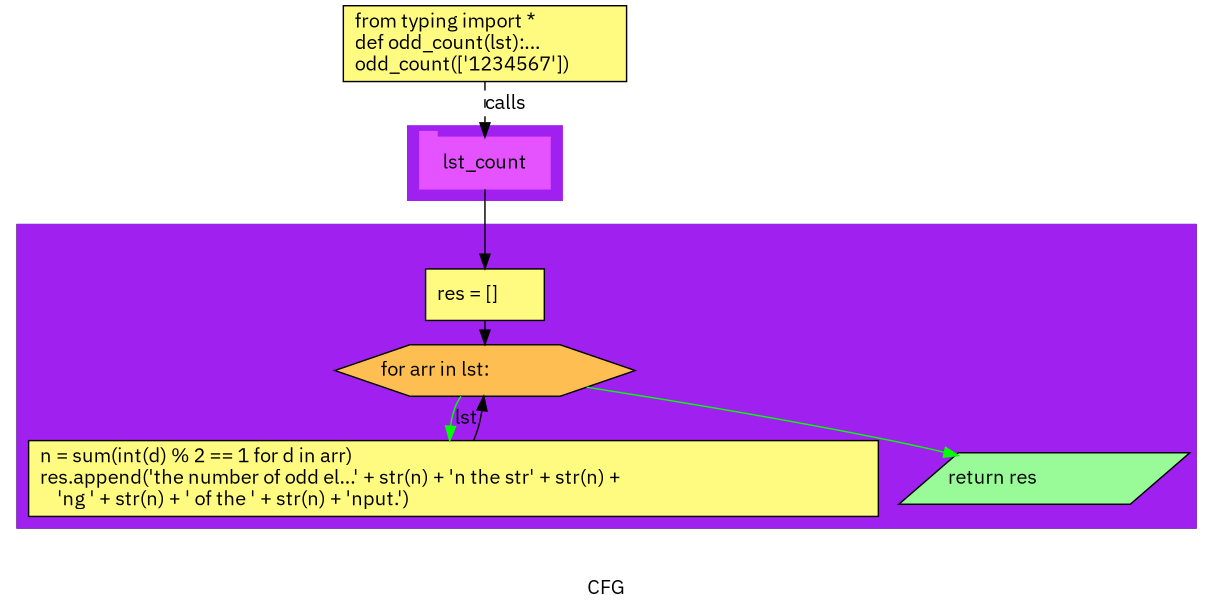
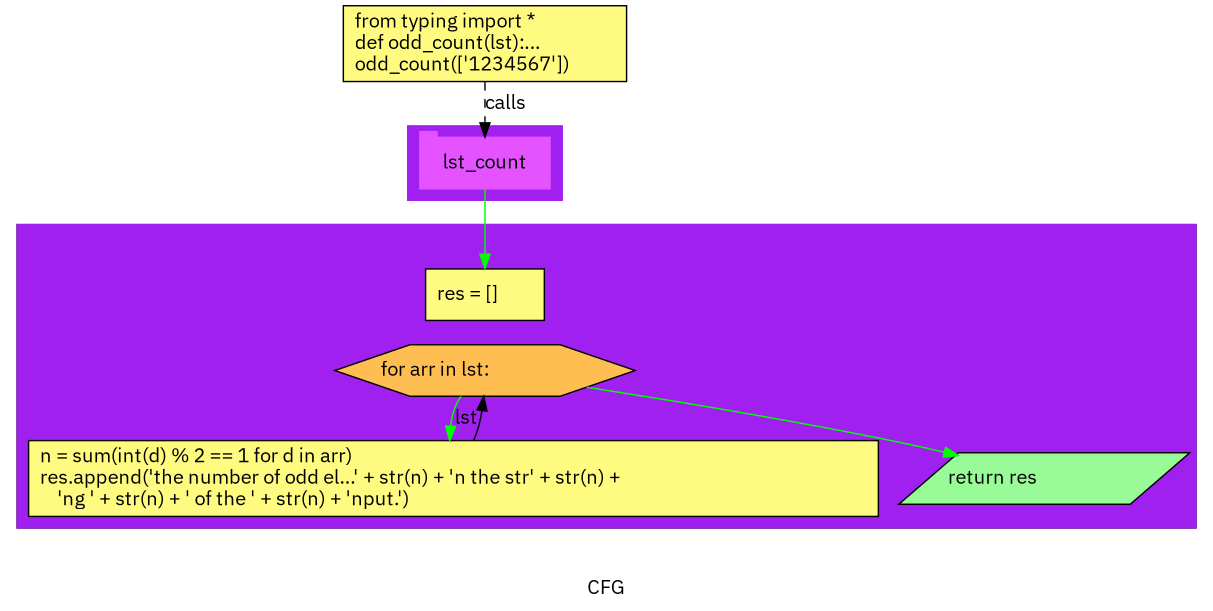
(485, 215) -> (485, 215)
(485, 325) -> none
